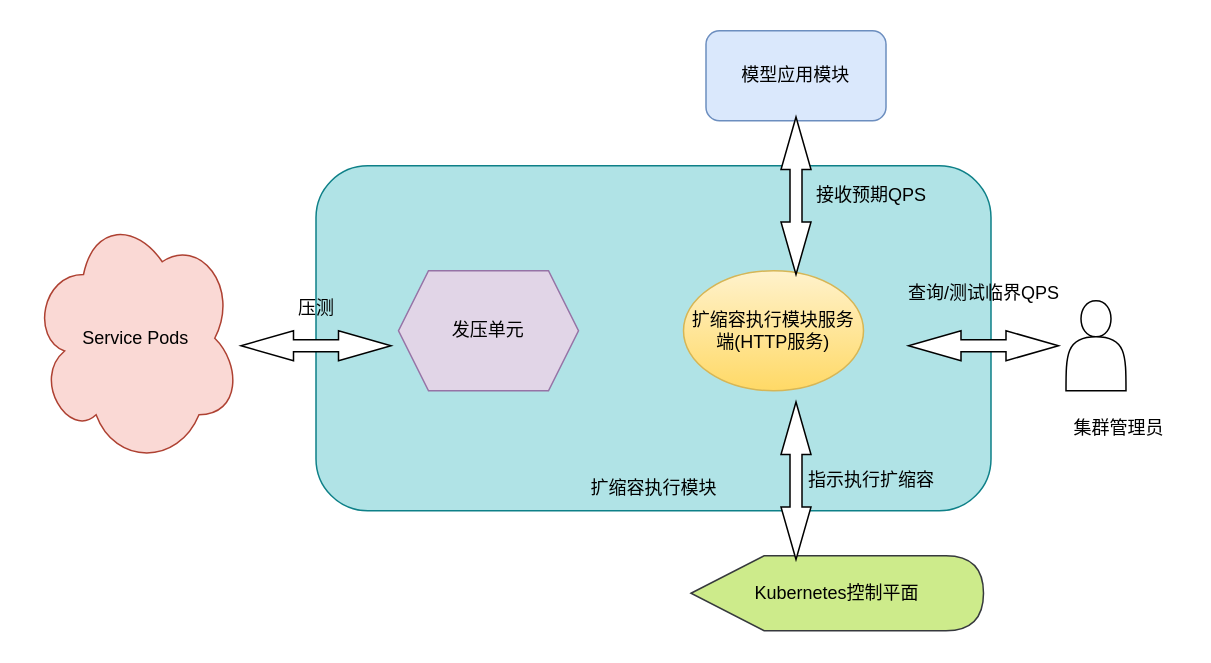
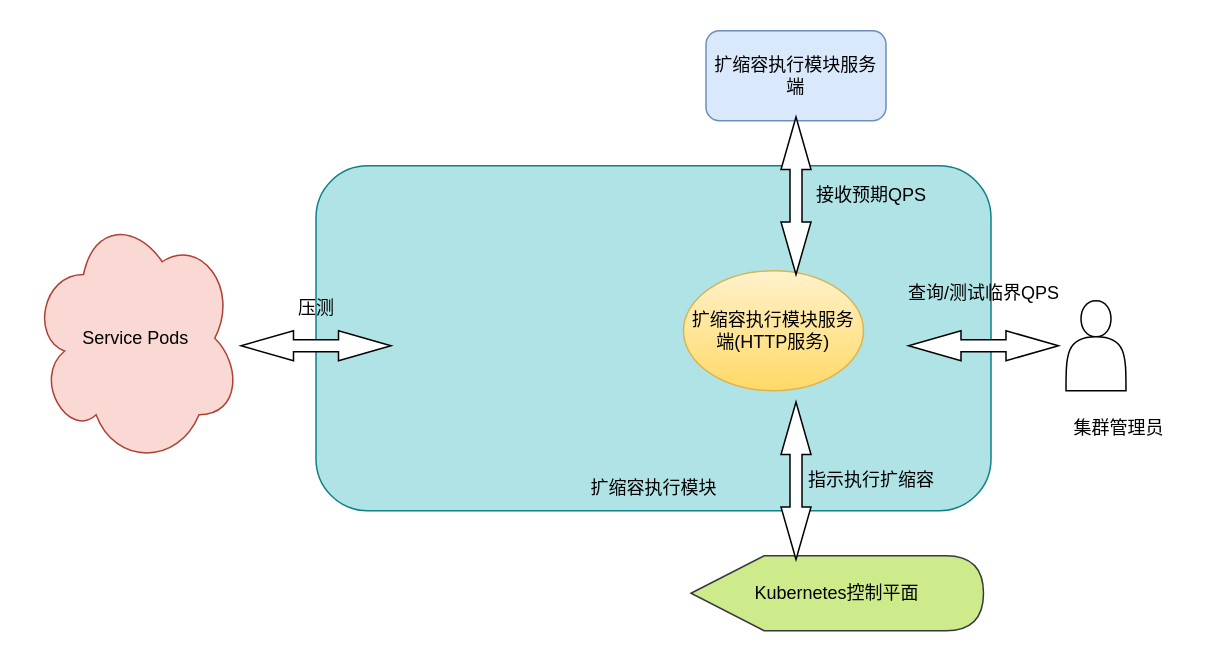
(796, 76) -> (796, 76)
(488, 331) -> none
